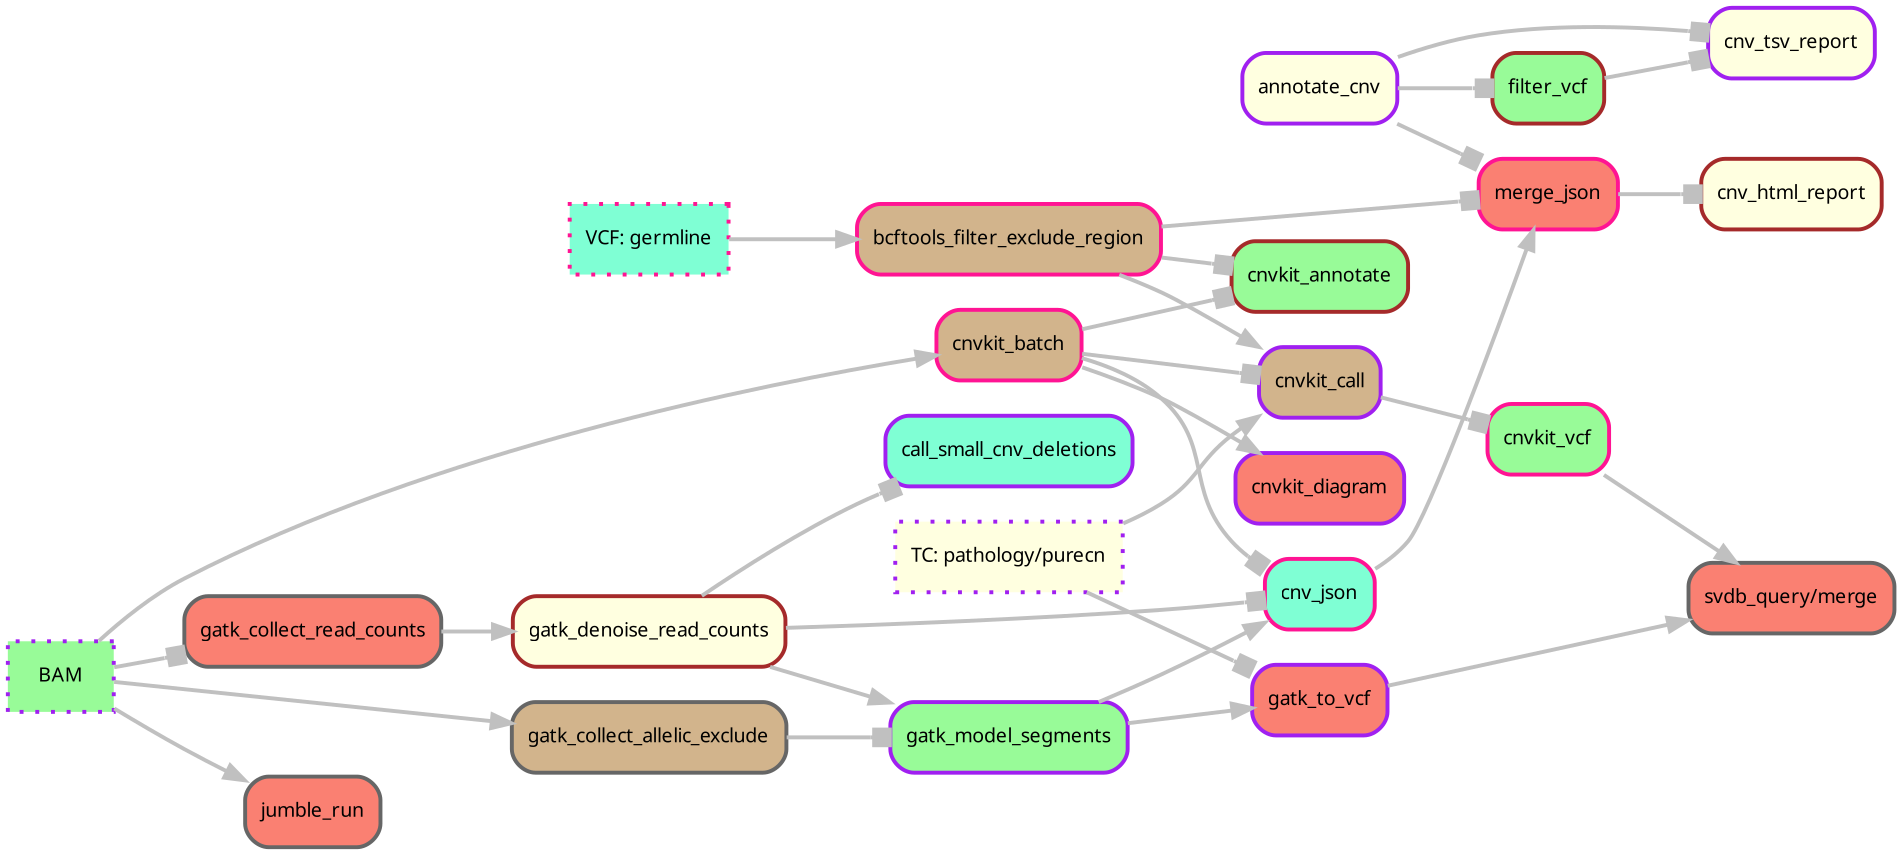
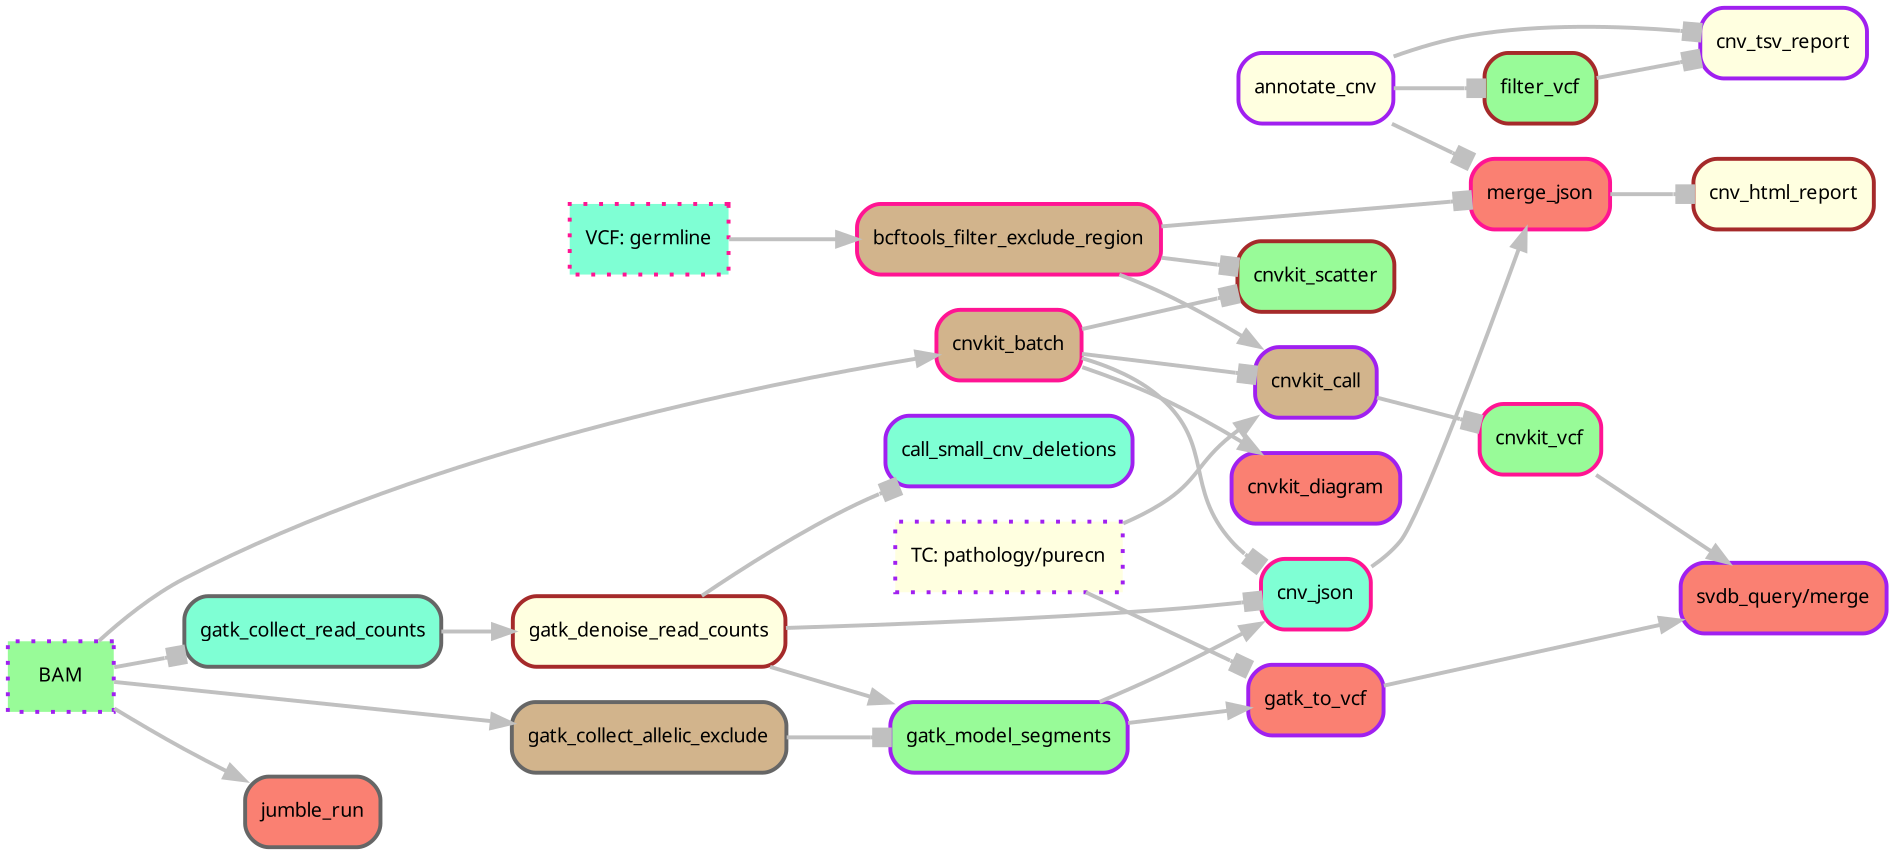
(1320, 277) -> (1316, 277)
(1791, 598) -> (1784, 598)
(313, 631) -> (313, 631)
